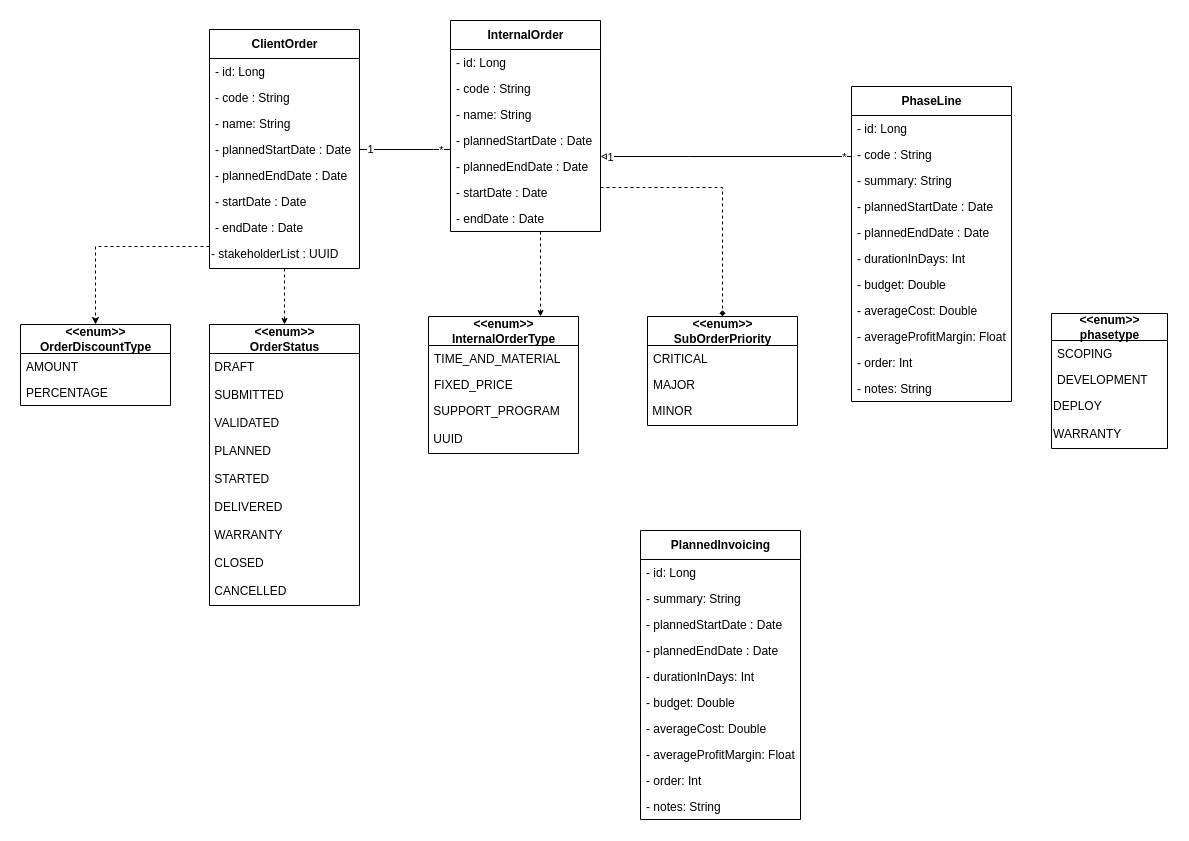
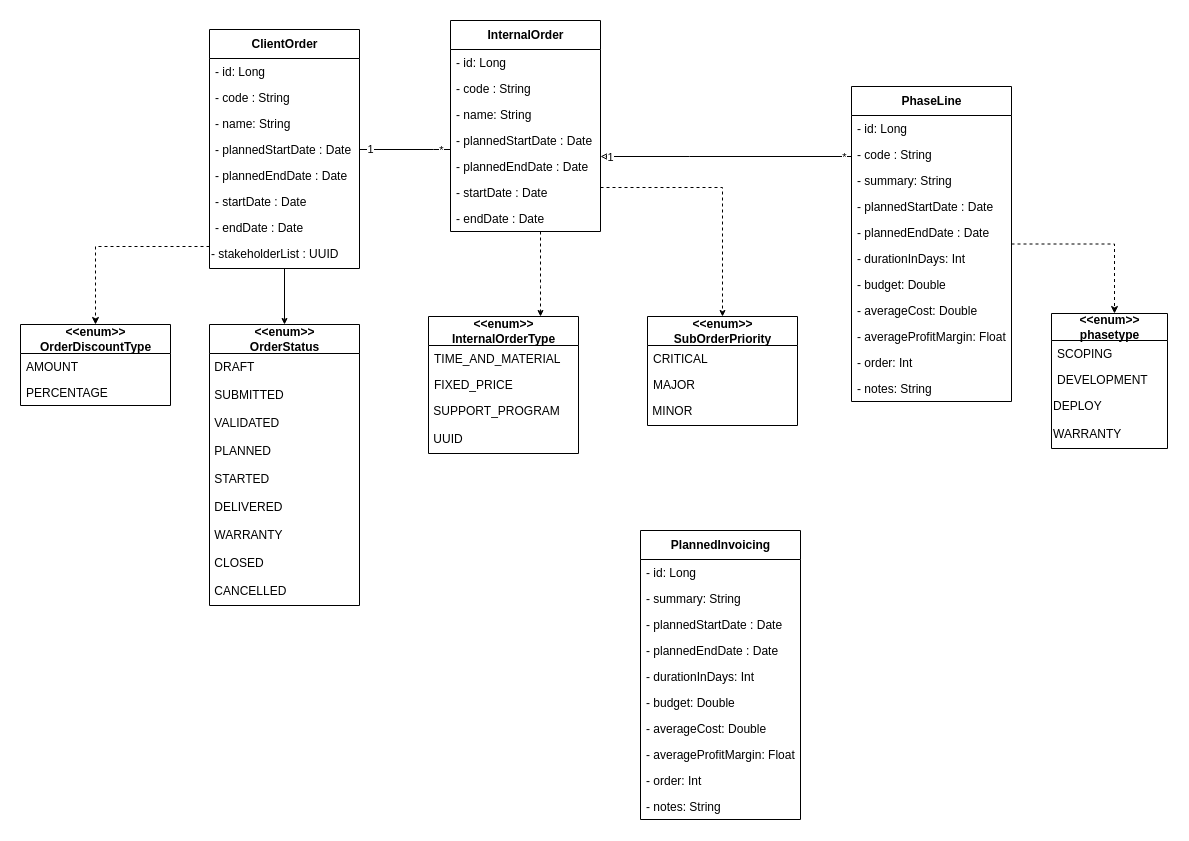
none -> (1096, 244)
(285, 294) -> (285, 294)
(723, 309) -> (723, 310)
